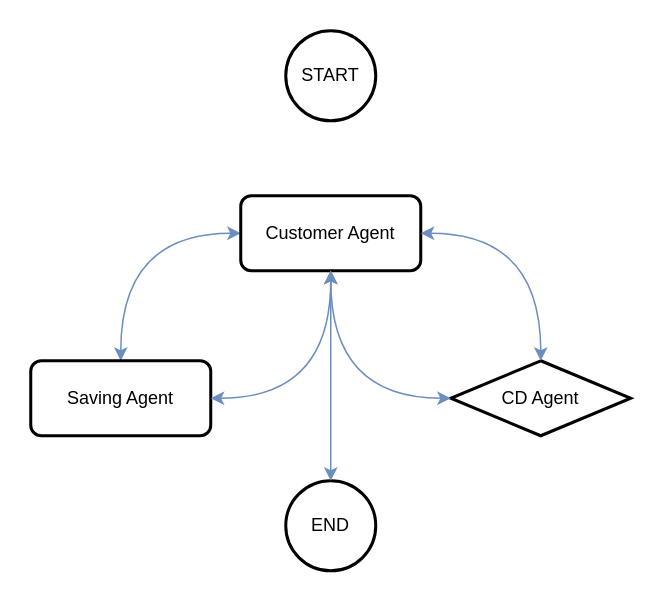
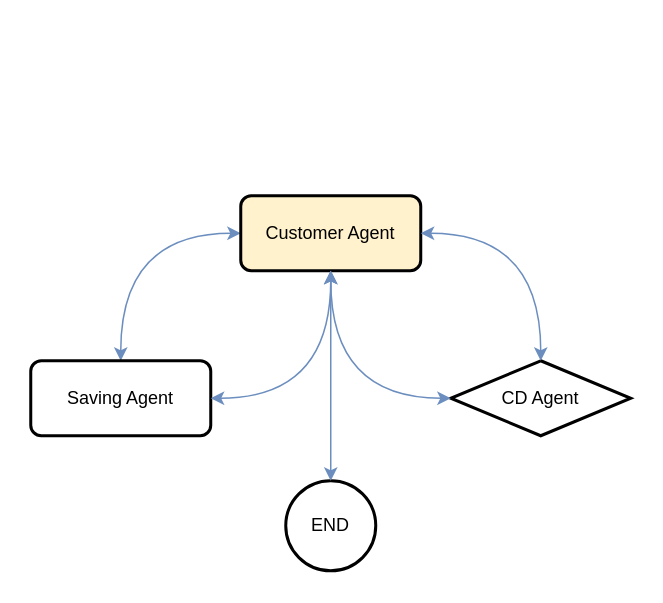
(331, 76) -> none
(331, 233) -> (331, 233)
